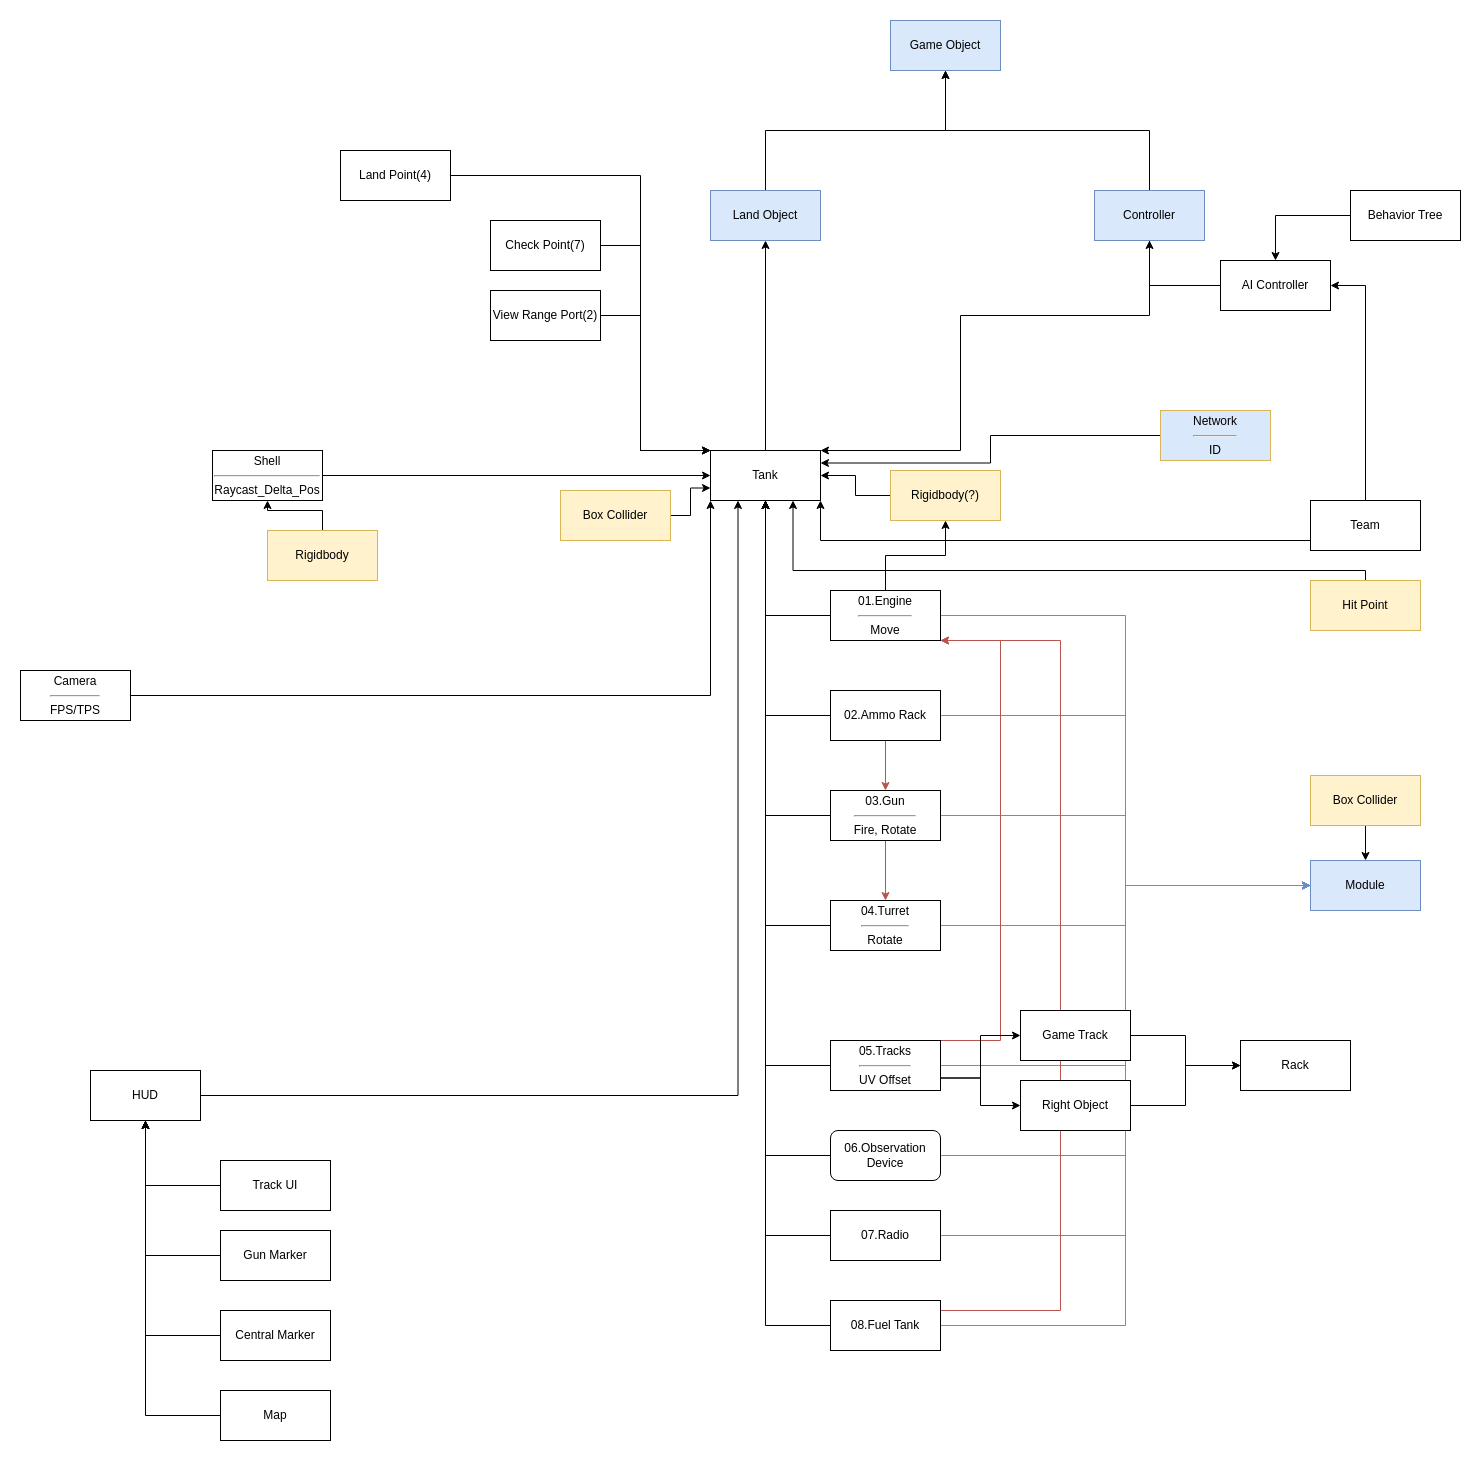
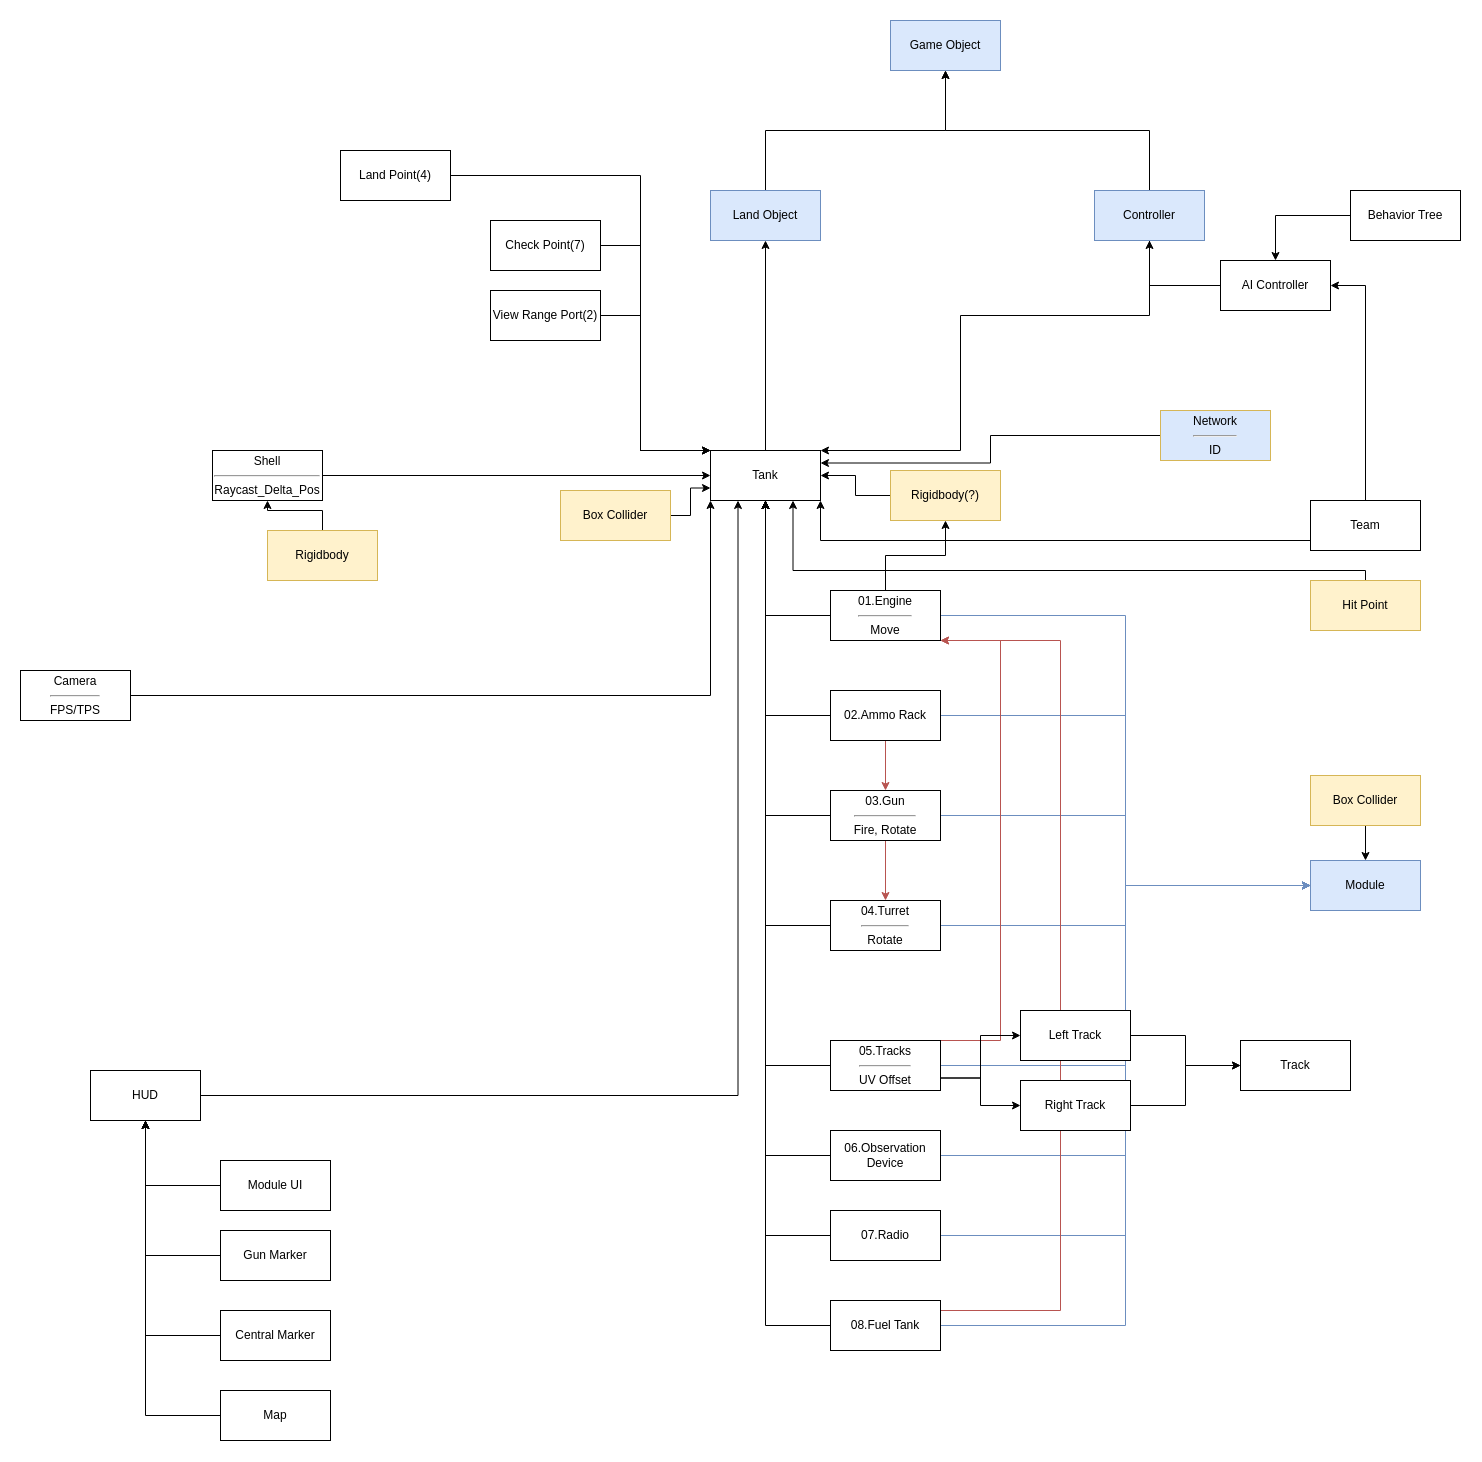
(1076, 1036) -> (1076, 1036)
(1296, 1066) -> (1296, 1066)
(1076, 1106) -> (1076, 1106)
(886, 1156) -> (886, 1156)
(276, 1186) -> (276, 1186)
